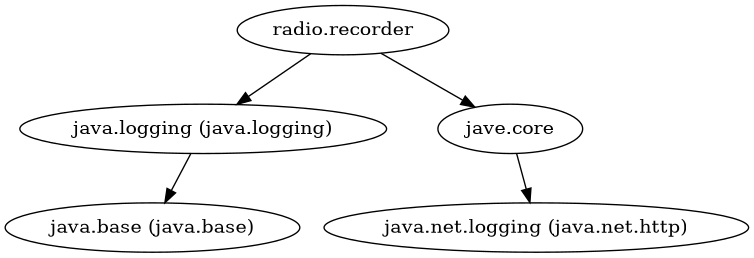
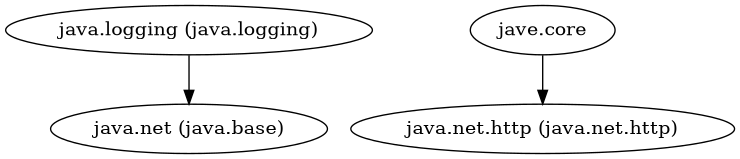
(343, 30) -> none
(152, 228) -> (189, 129)
(536, 228) -> (543, 129)
